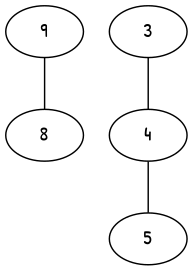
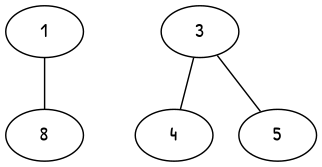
(45, 32) -> (45, 32)
(148, 187) -> (239, 83)
